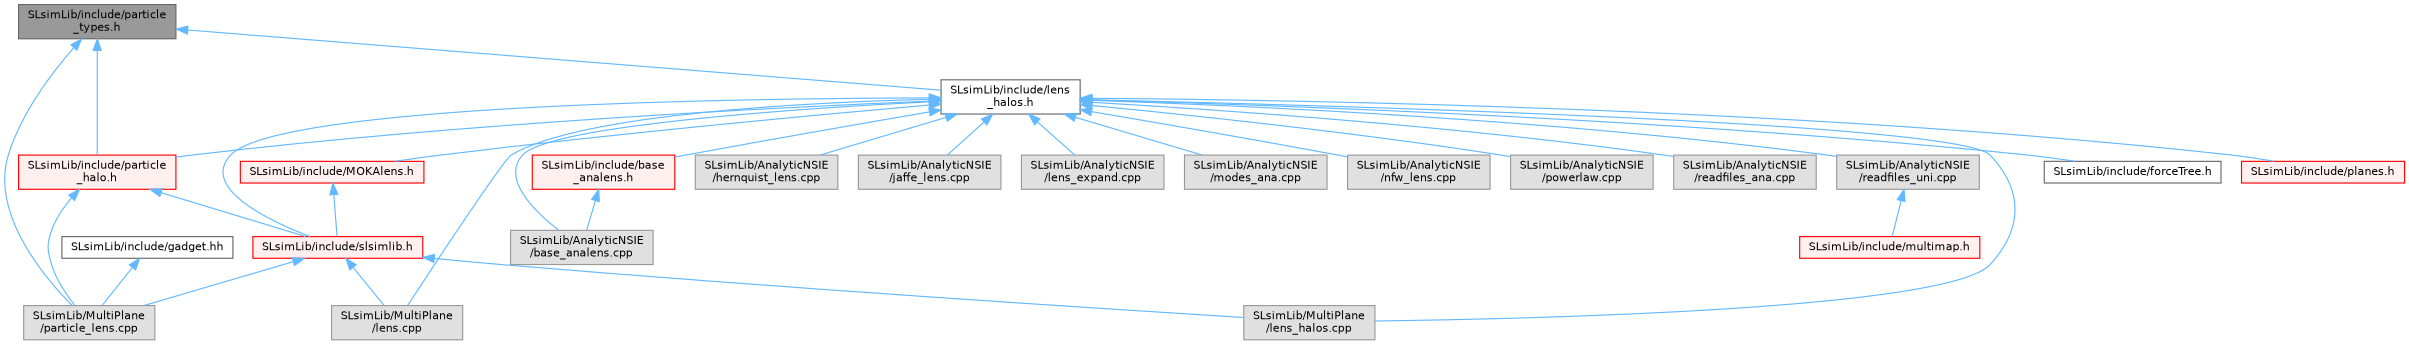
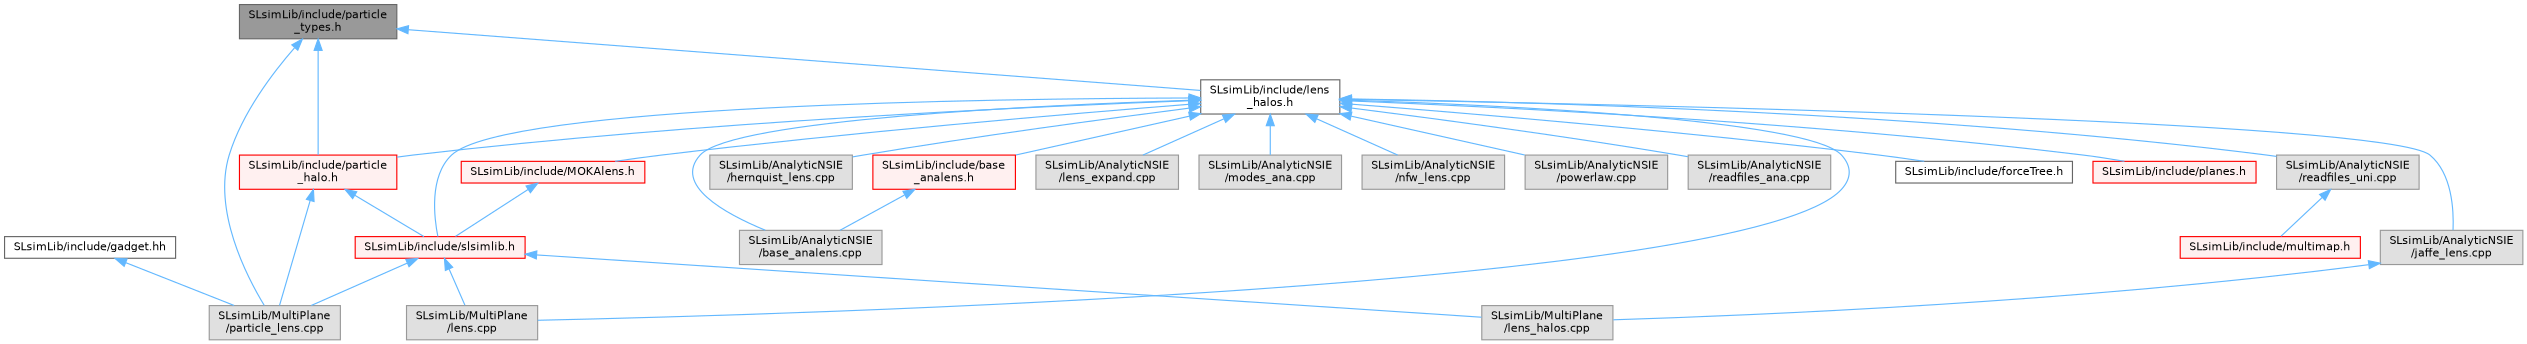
(1873, 134) -> (1992, 301)
